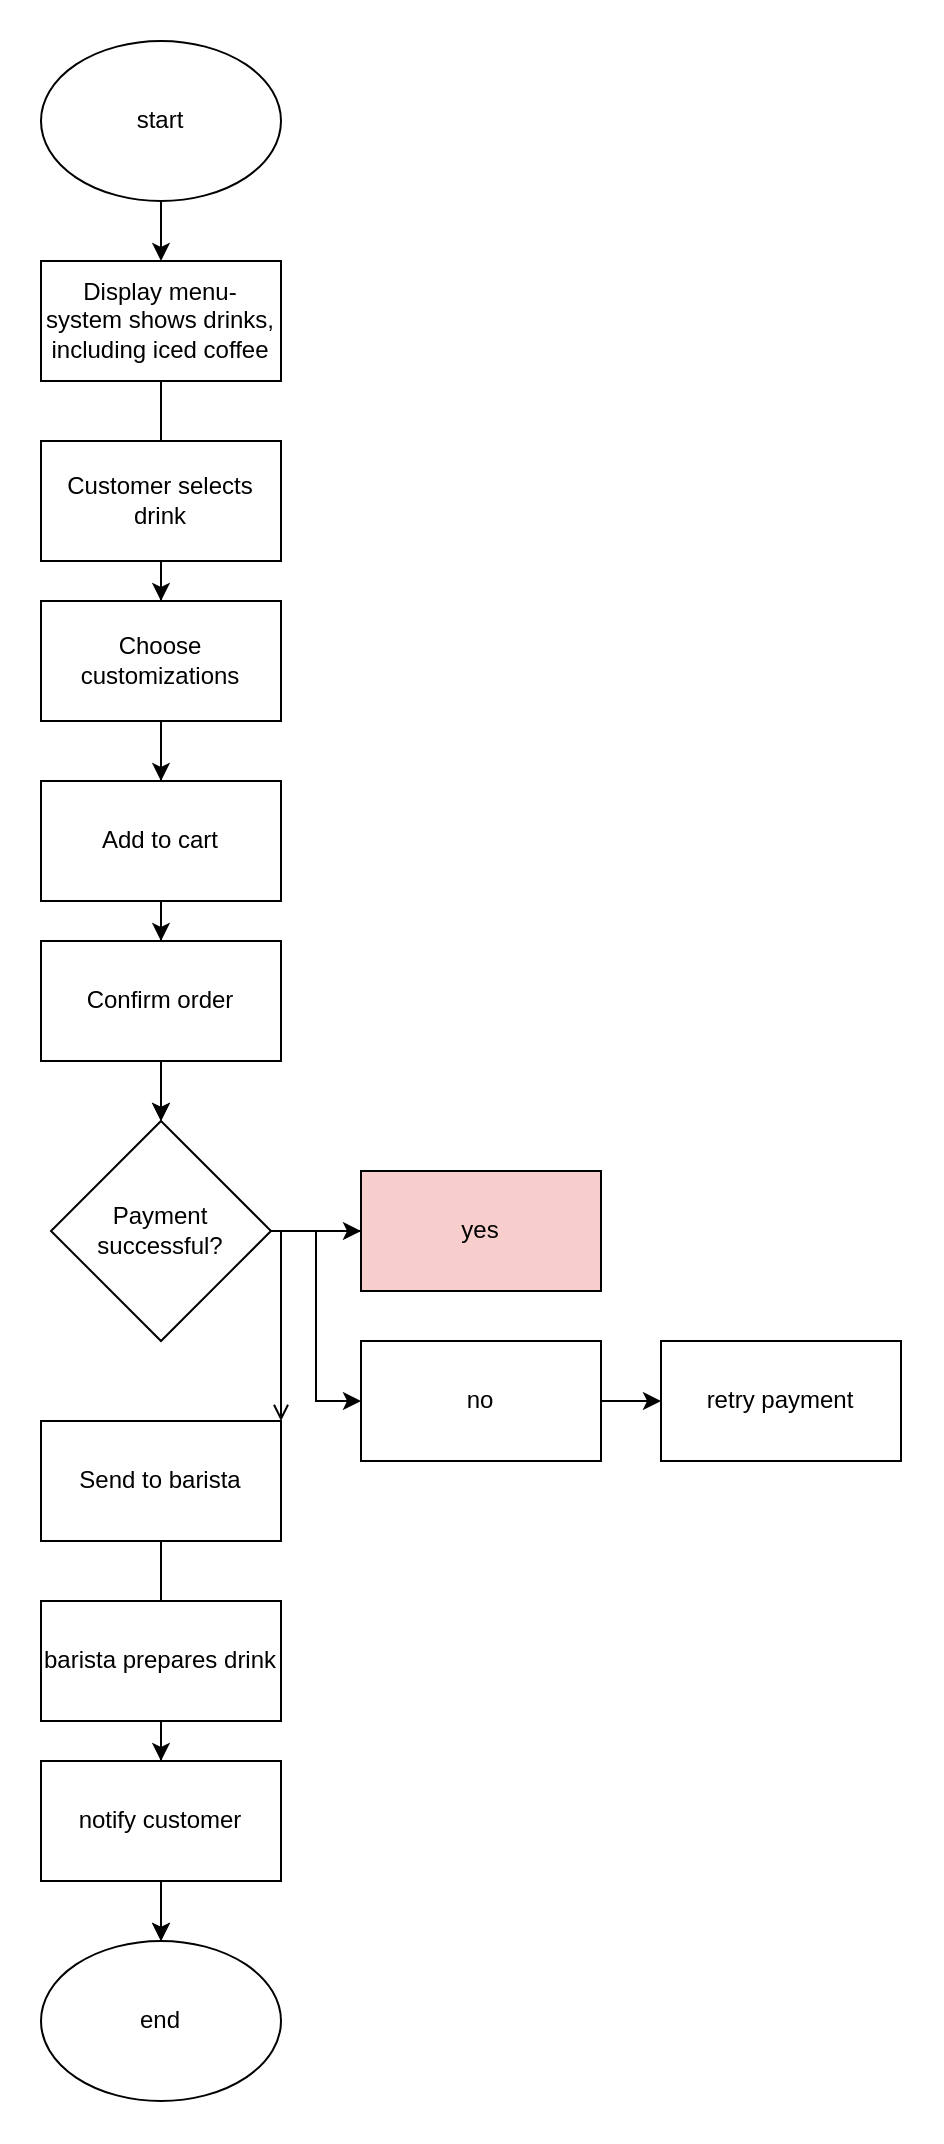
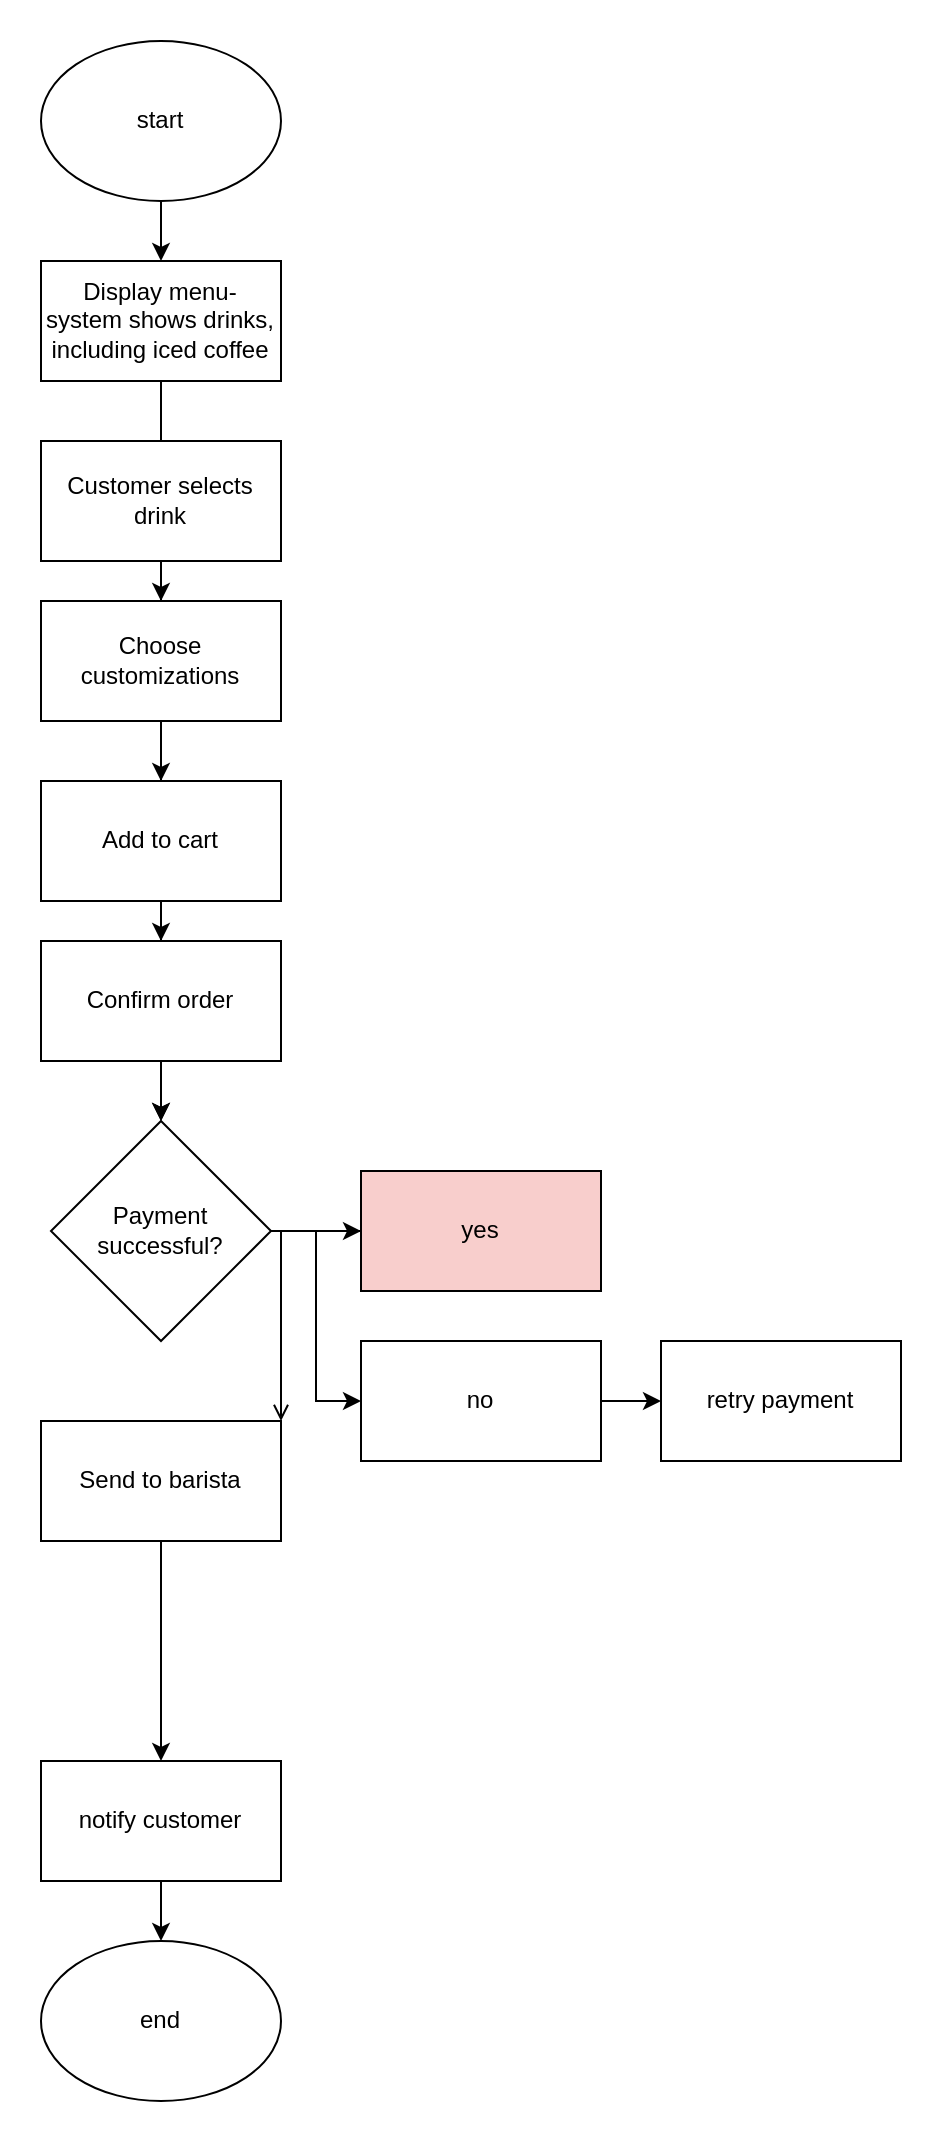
(161, 1661) -> none
(161, 1759) -> none
